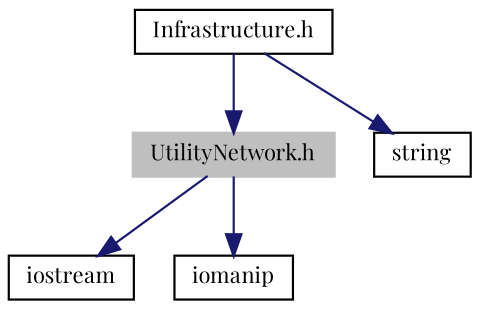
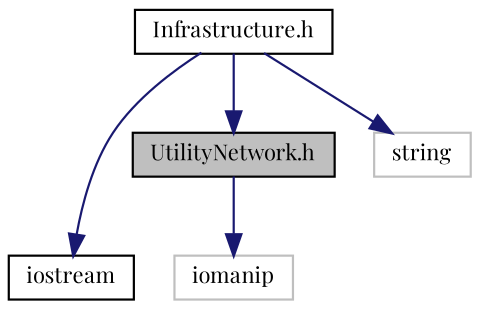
(234, 155) -> (234, 155)
(422, 155) -> (422, 155)
(162, 209) -> (116, 128)
(234, 278) -> (234, 278)
